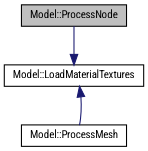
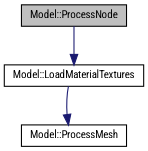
(81, 111) -> (67, 100)
